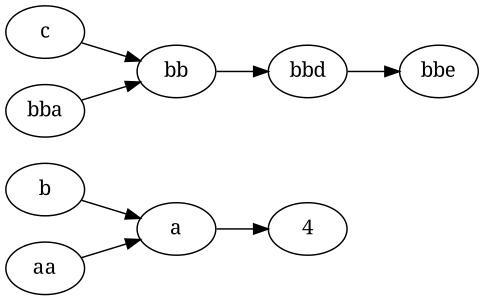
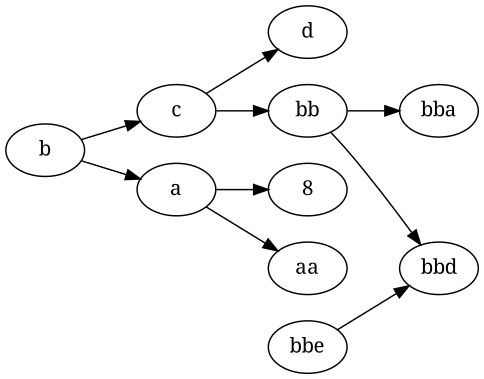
none -> (308, 32)
(366, 71) -> (367, 312)
(104, 93) -> (366, 111)
none -> (104, 133)
(308, 229) -> (308, 190)
(104, 251) -> (236, 225)
